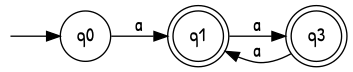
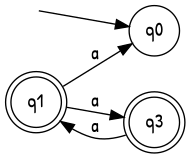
(132, 36) -> (92, 69)
